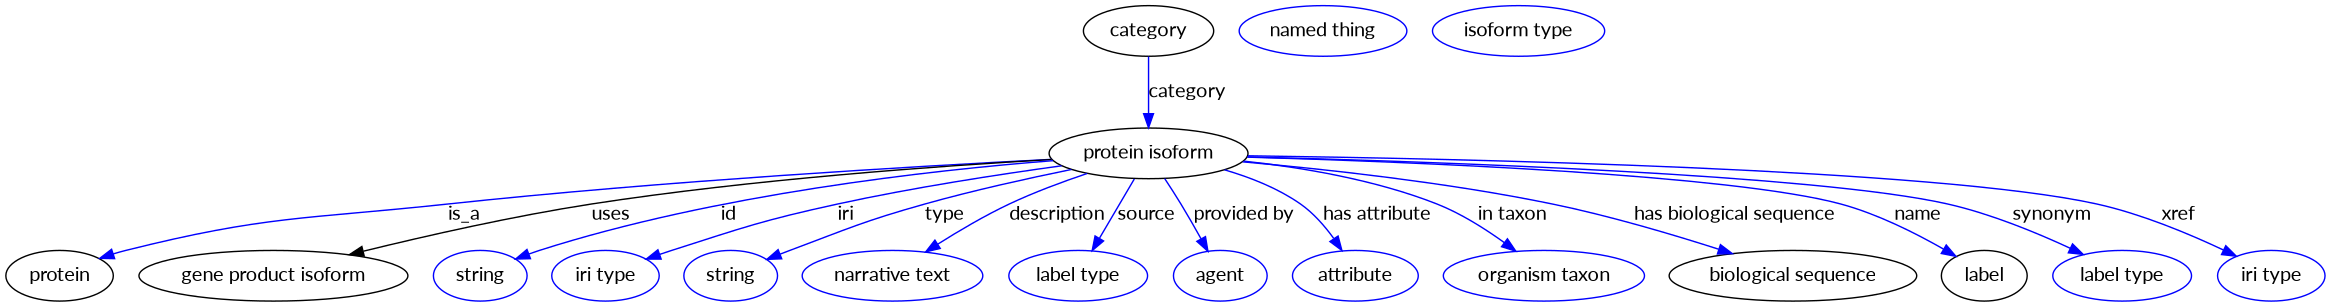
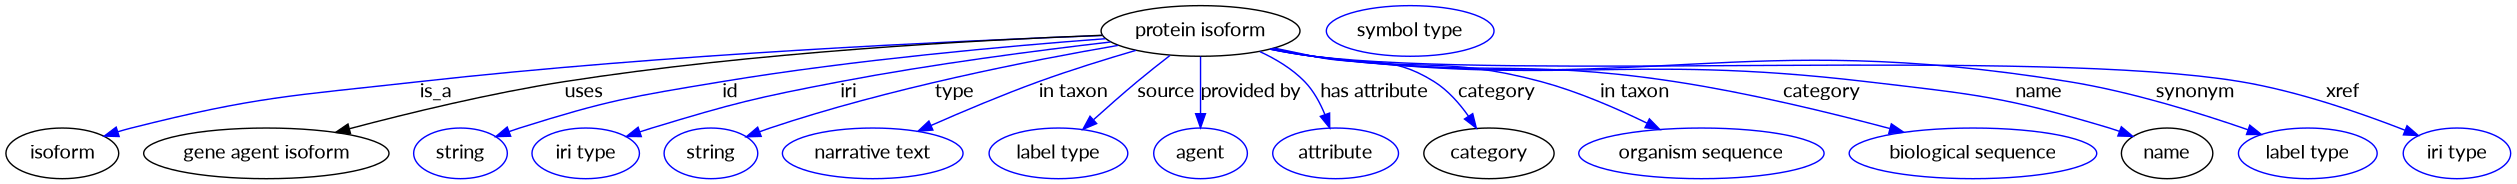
(1323, 31) -> none
(1519, 31) -> (1410, 31)
(1149, 85) -> (1426, 77)
(1057, 215) -> (1073, 92)
(1734, 215) -> (1822, 92)
(60, 276) -> (62, 153)
(273, 276) -> (266, 153)
(1544, 276) -> (1701, 153)
(1793, 276) -> (1973, 153)
(1984, 276) -> (2167, 153)
